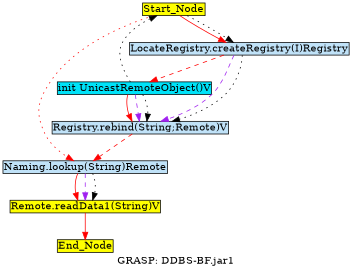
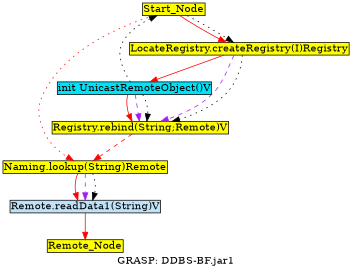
(239, 49) -> (239, 49)
(191, 67) -> (191, 67)
(140, 128) -> (140, 128)
(85, 167) -> (85, 167)
(85, 207) -> (85, 207)
(85, 246) -> (85, 246)
